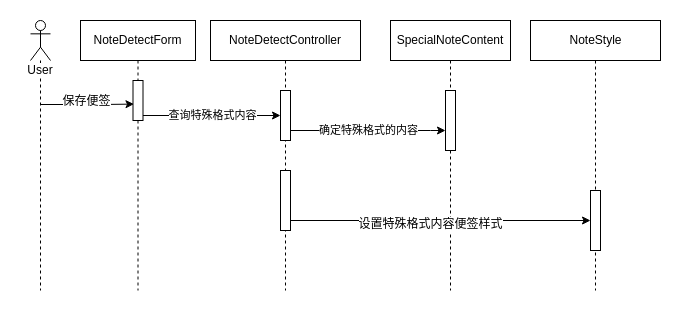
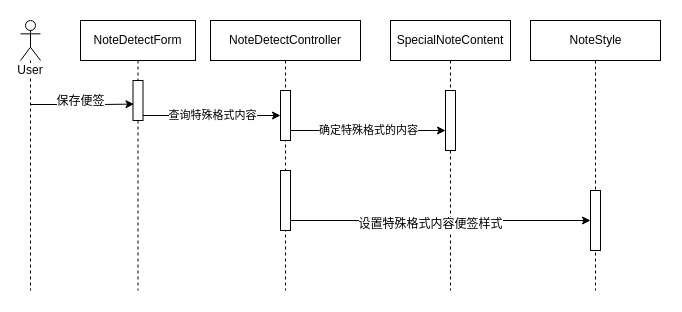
(41, 156) -> (31, 156)
